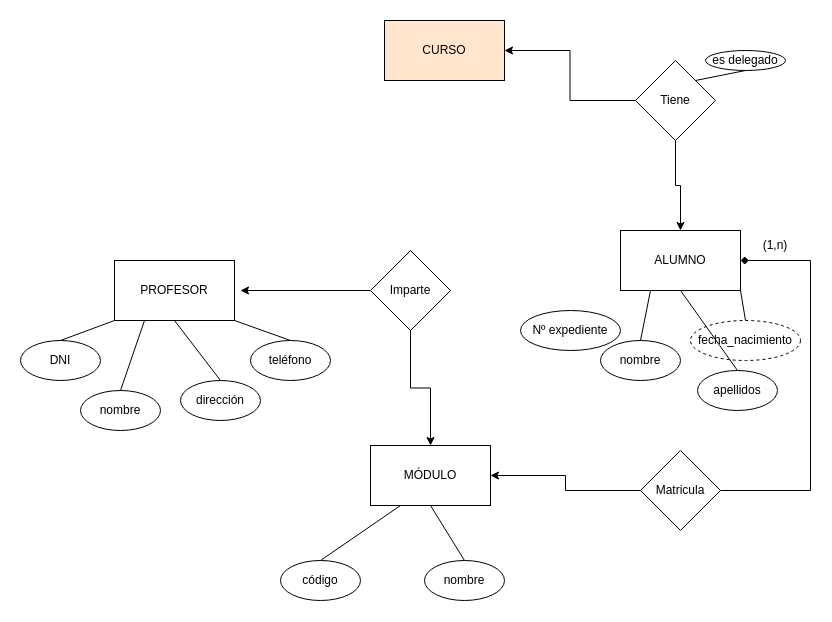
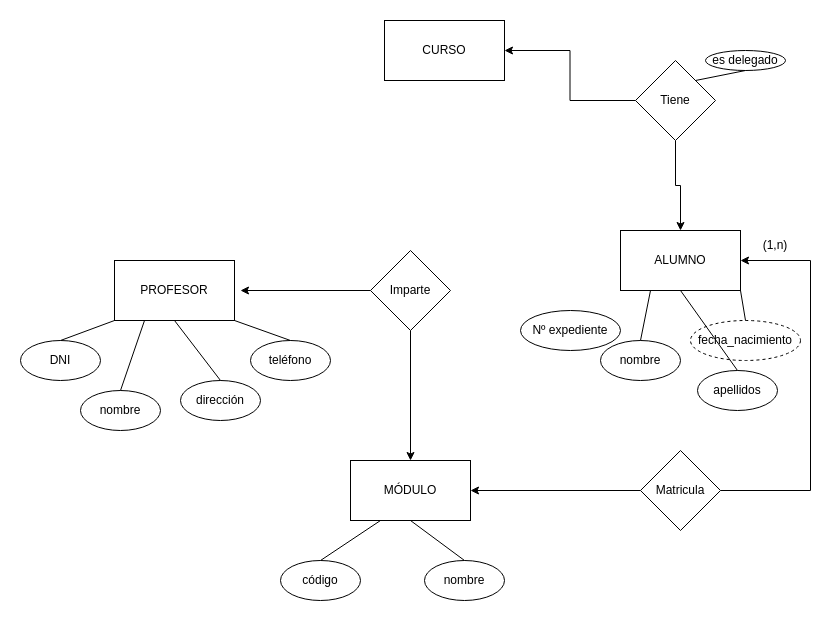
(445, 51) -> (445, 51)
(749, 261) -> (748, 261)
(431, 476) -> (411, 491)
